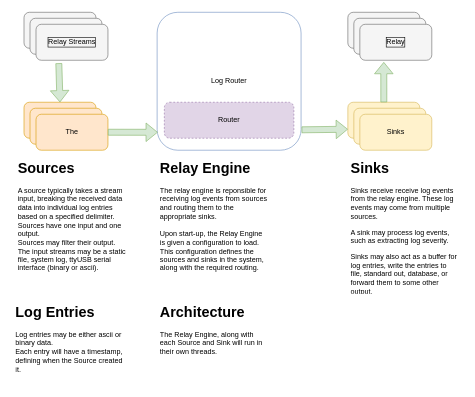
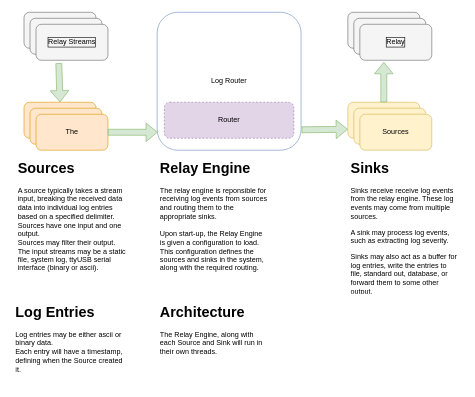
(396, 132) -> (396, 132)
